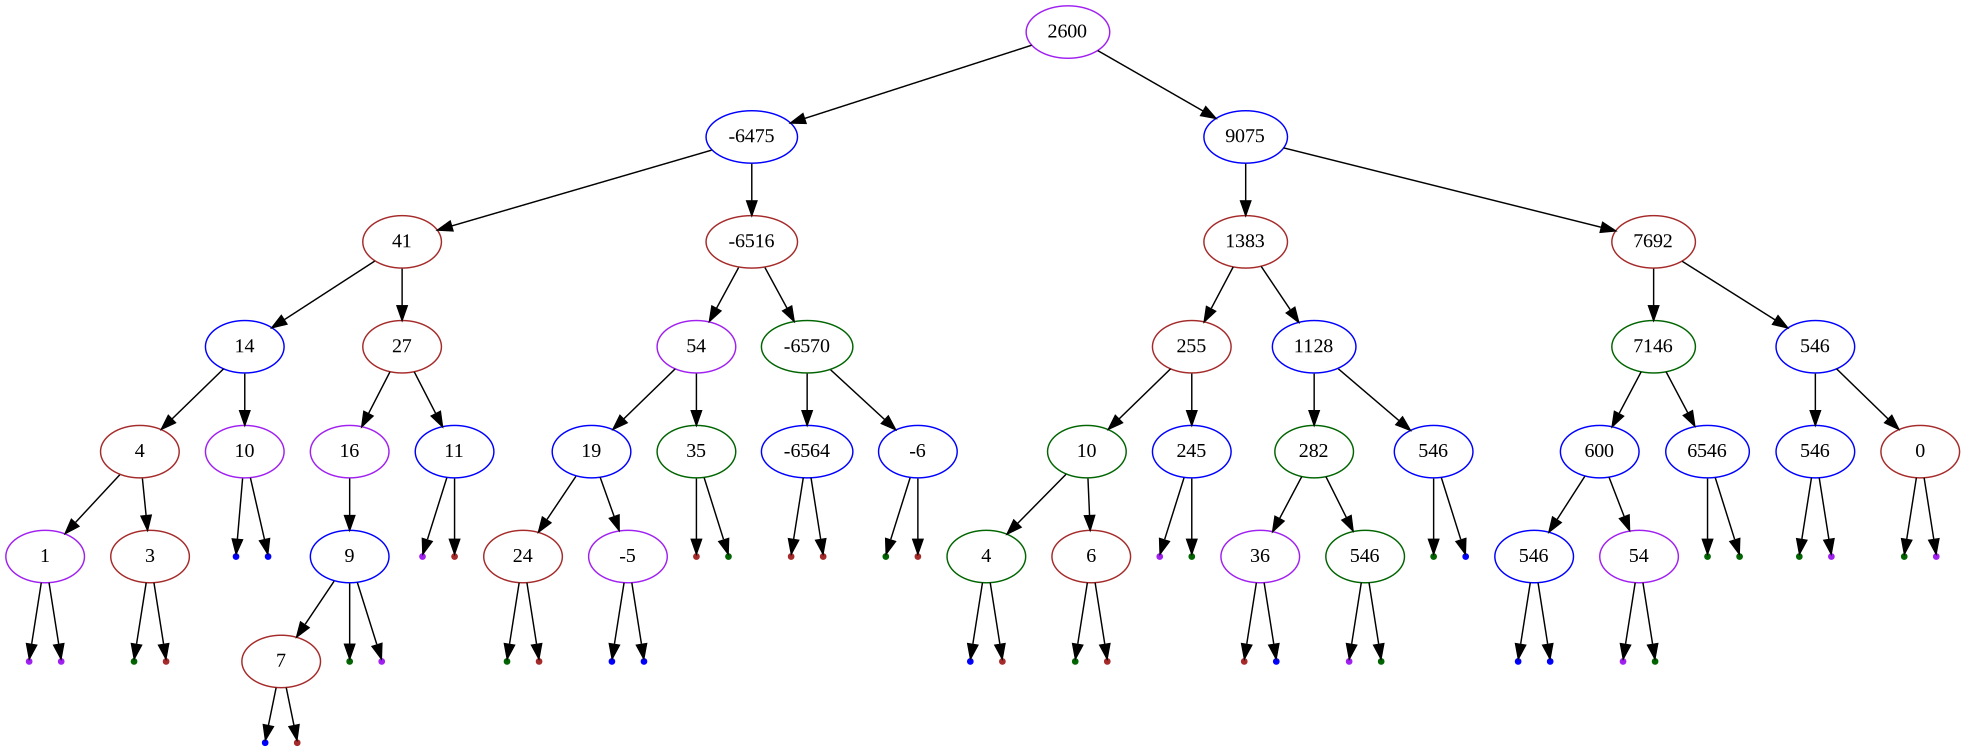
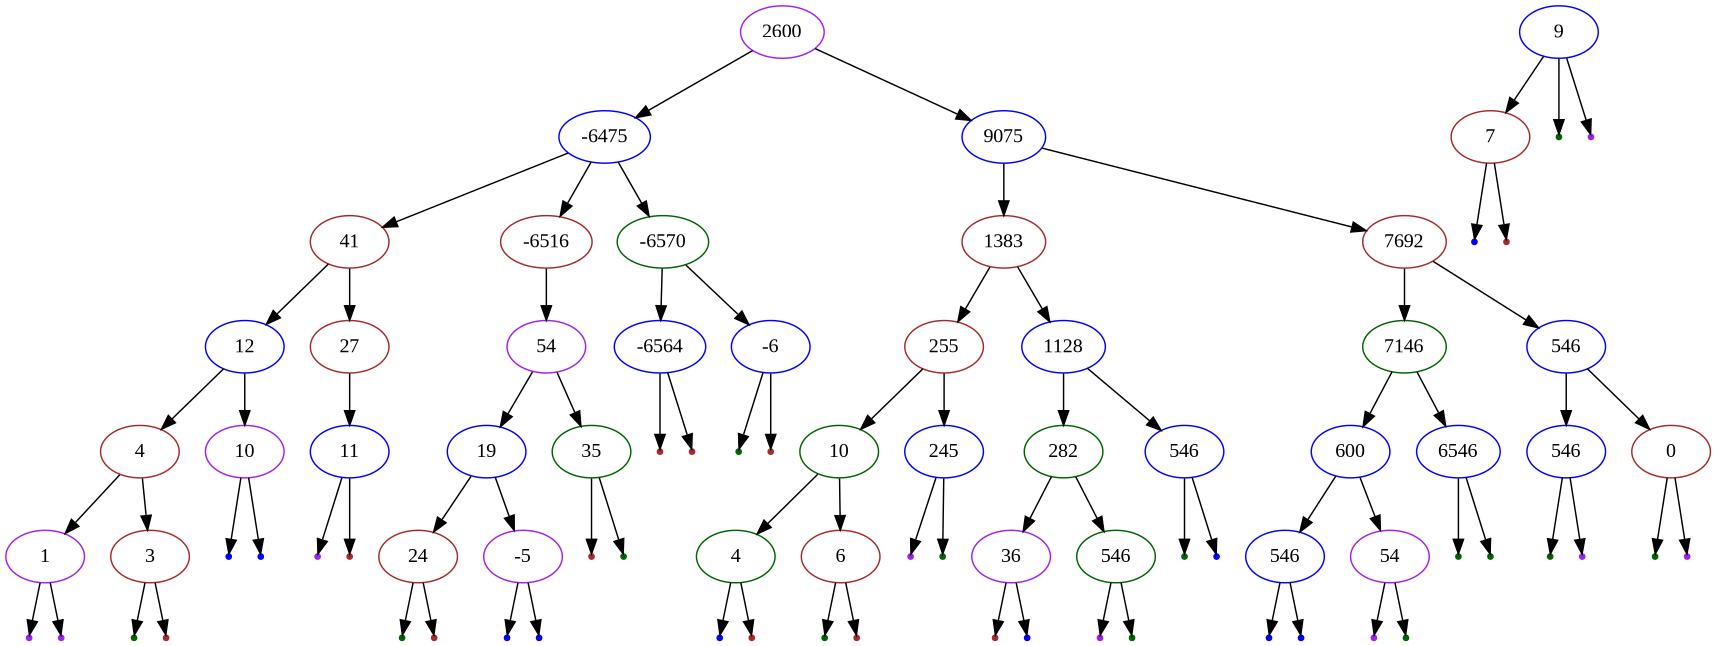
(776, 288) -> (630, 183)
(245, 347) -> (245, 347)
(350, 452) -> none
